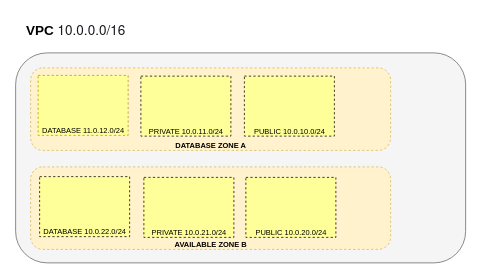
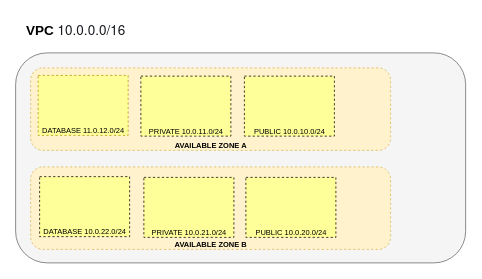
(211, 145) -> (211, 145)
